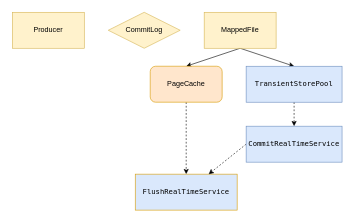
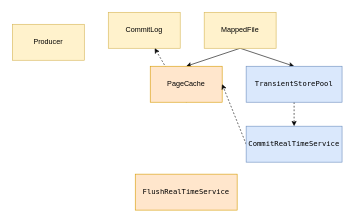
(48, 30) -> (48, 42)
(144, 30) -> (144, 30)
(186, 84) -> (186, 84)
(238, 151) -> (224, 89)
(186, 168) -> (157, 52)
(186, 192) -> (186, 192)
